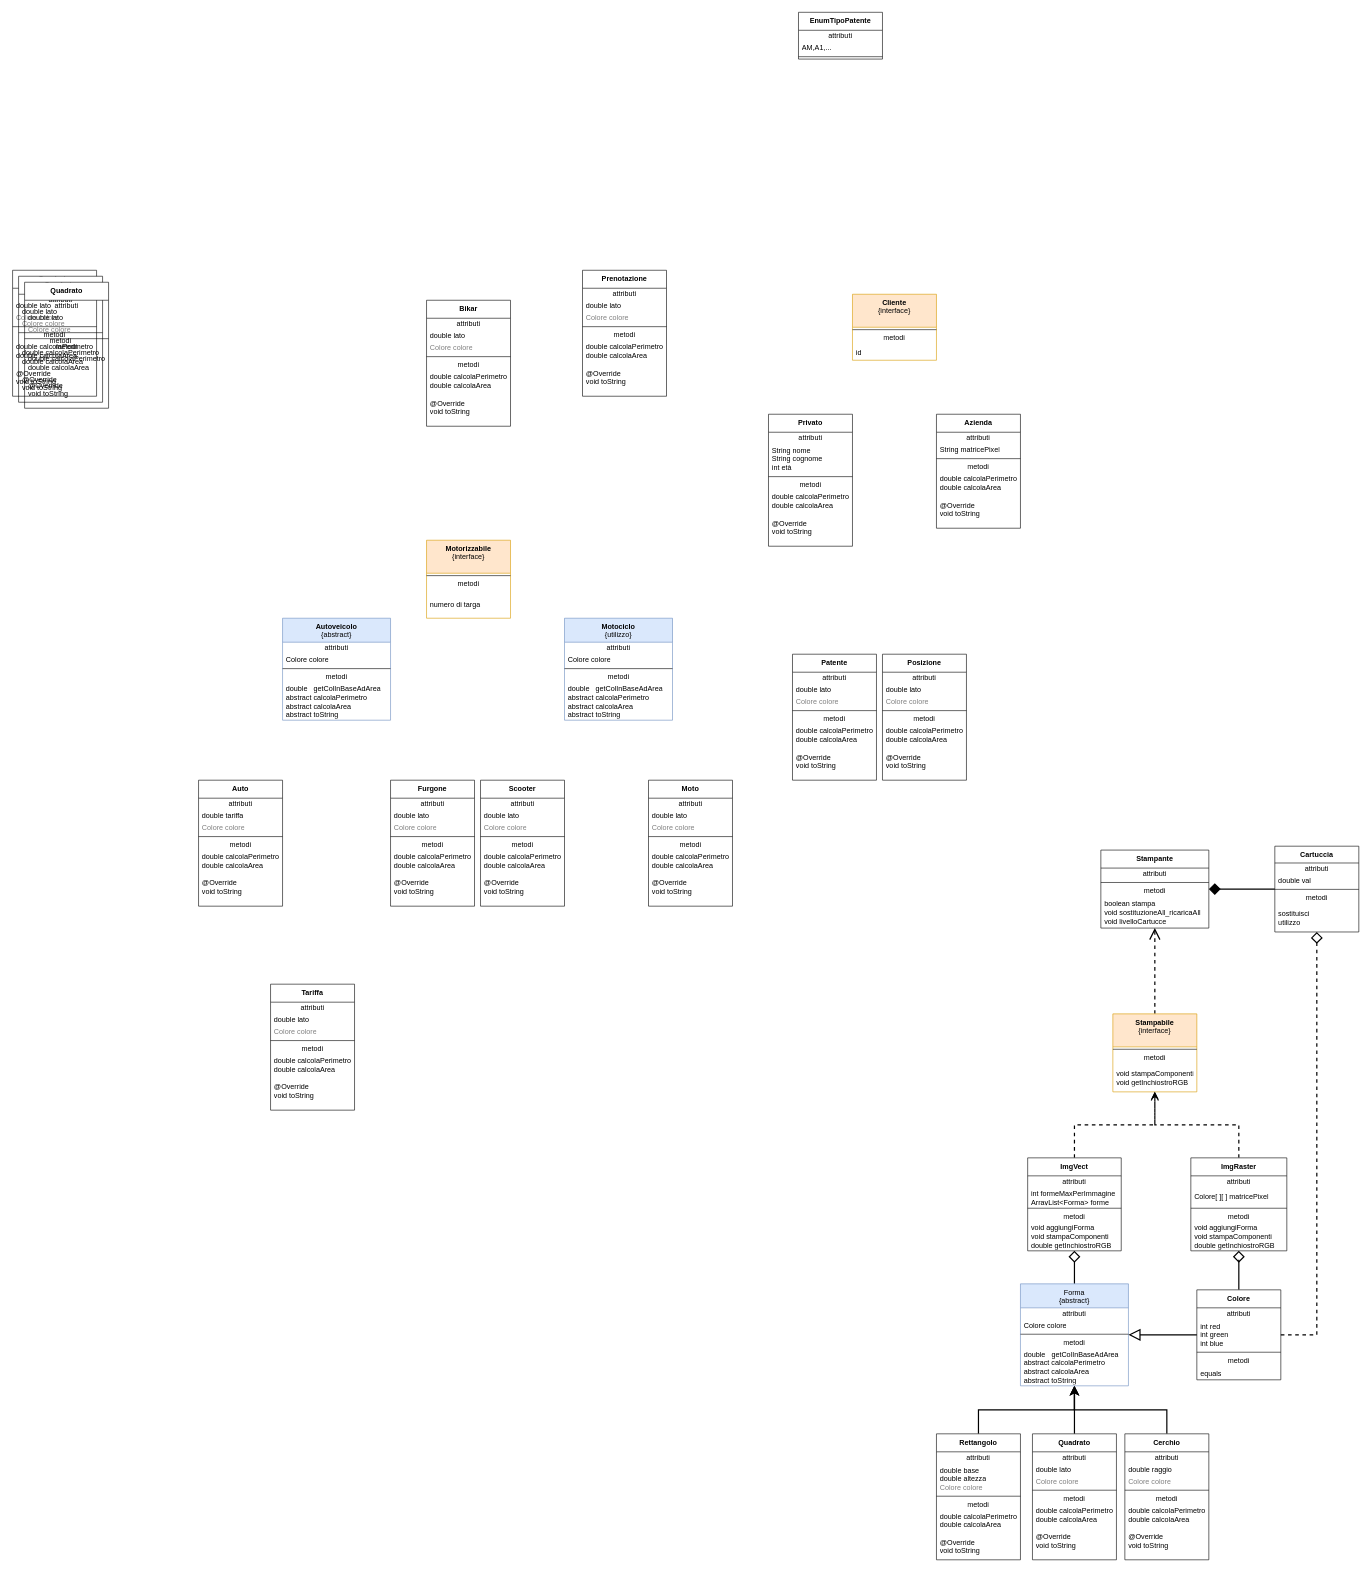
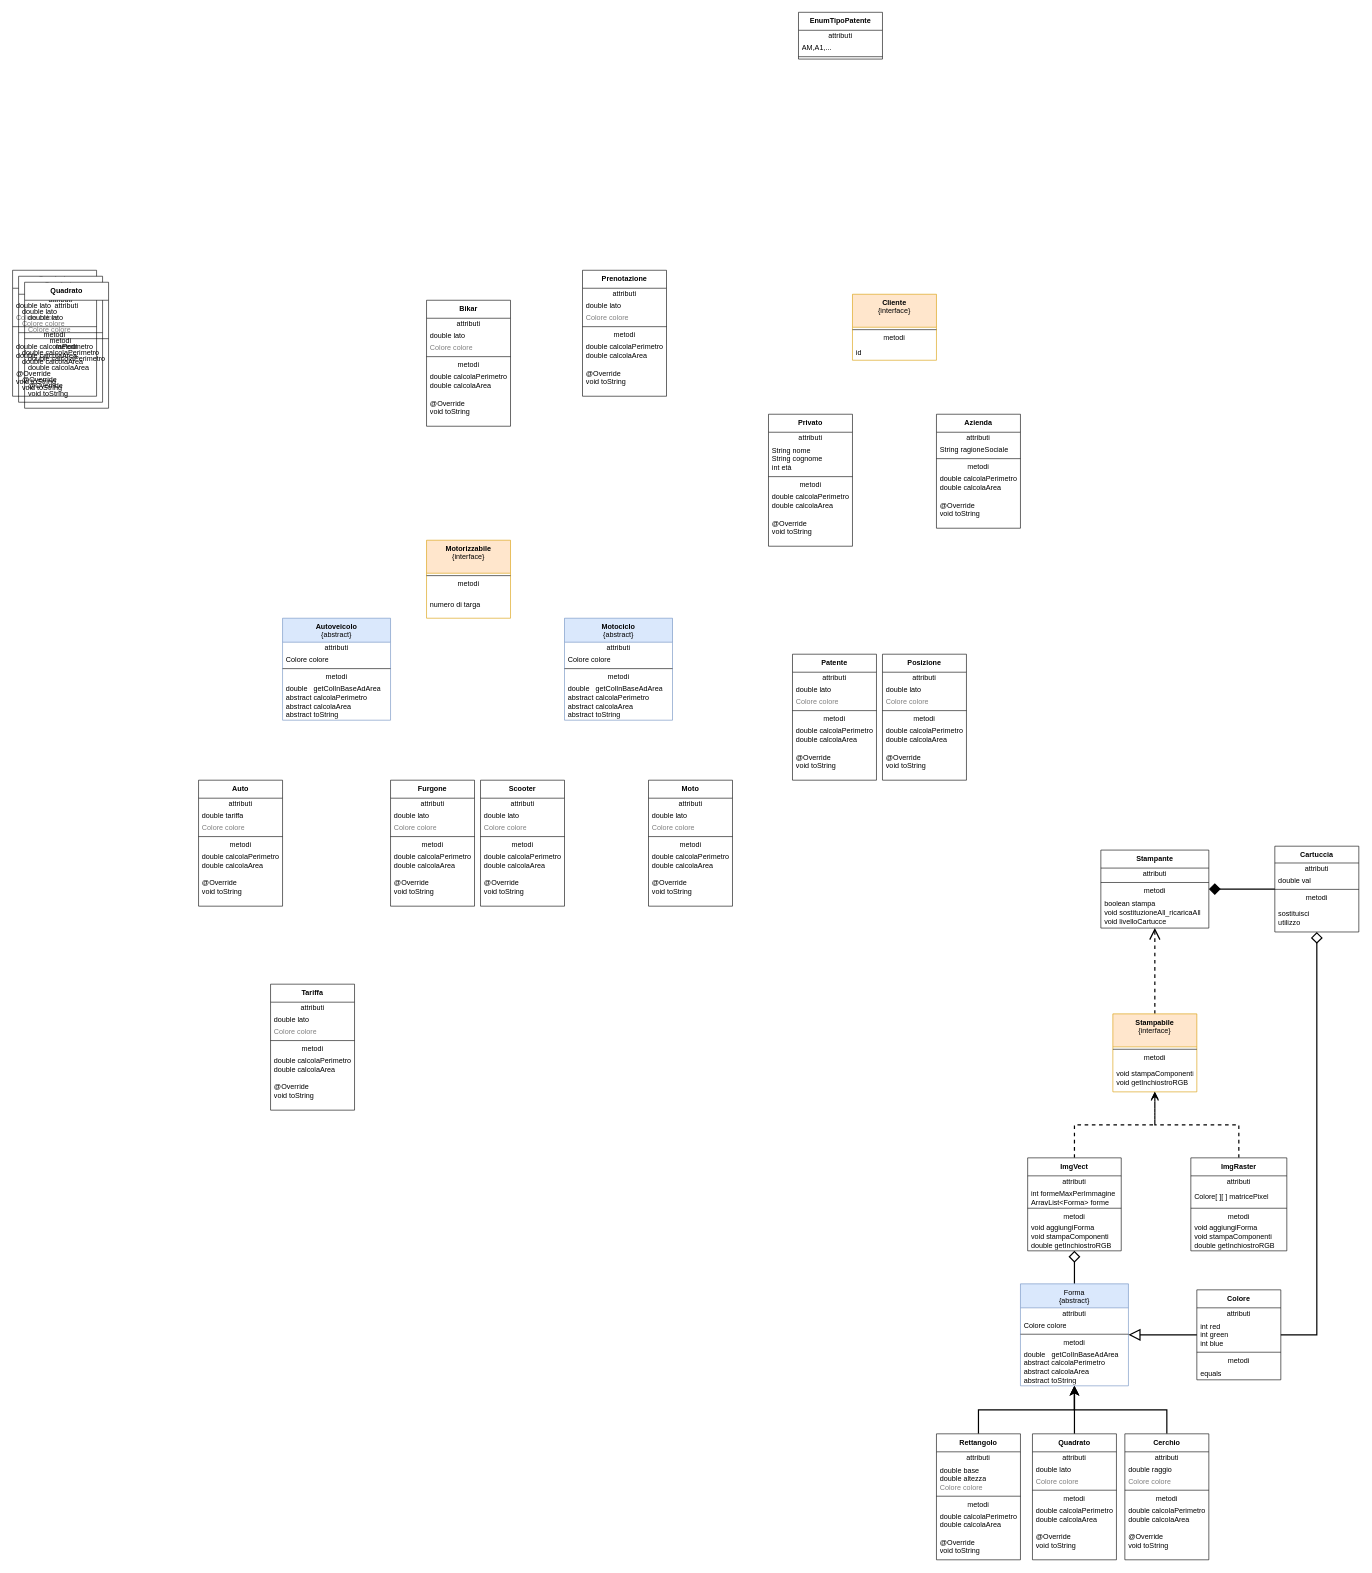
(974, 450) -> (978, 450)
(618, 631) -> (618, 631)
(1317, 1158) -> (1317, 1158)
(1239, 1274) -> none
